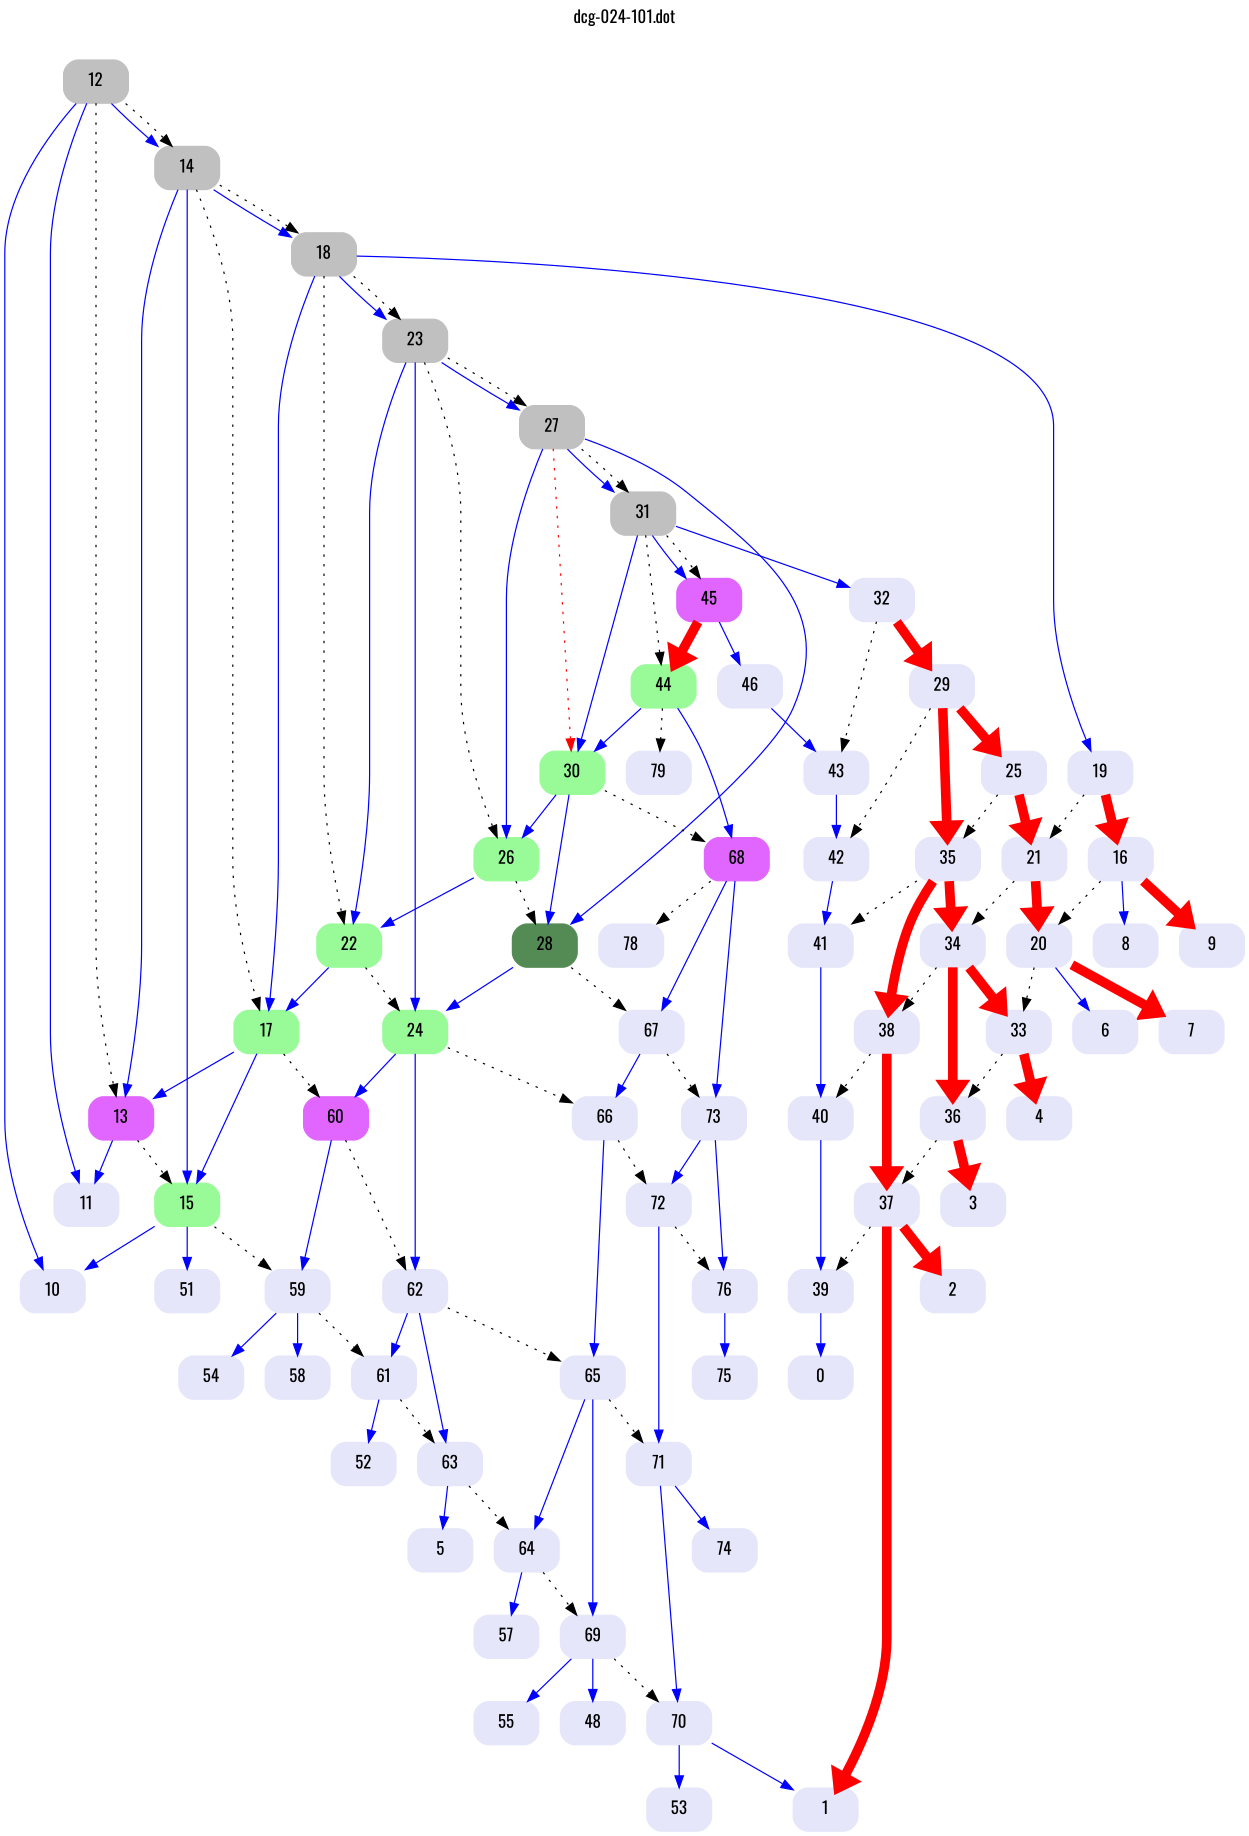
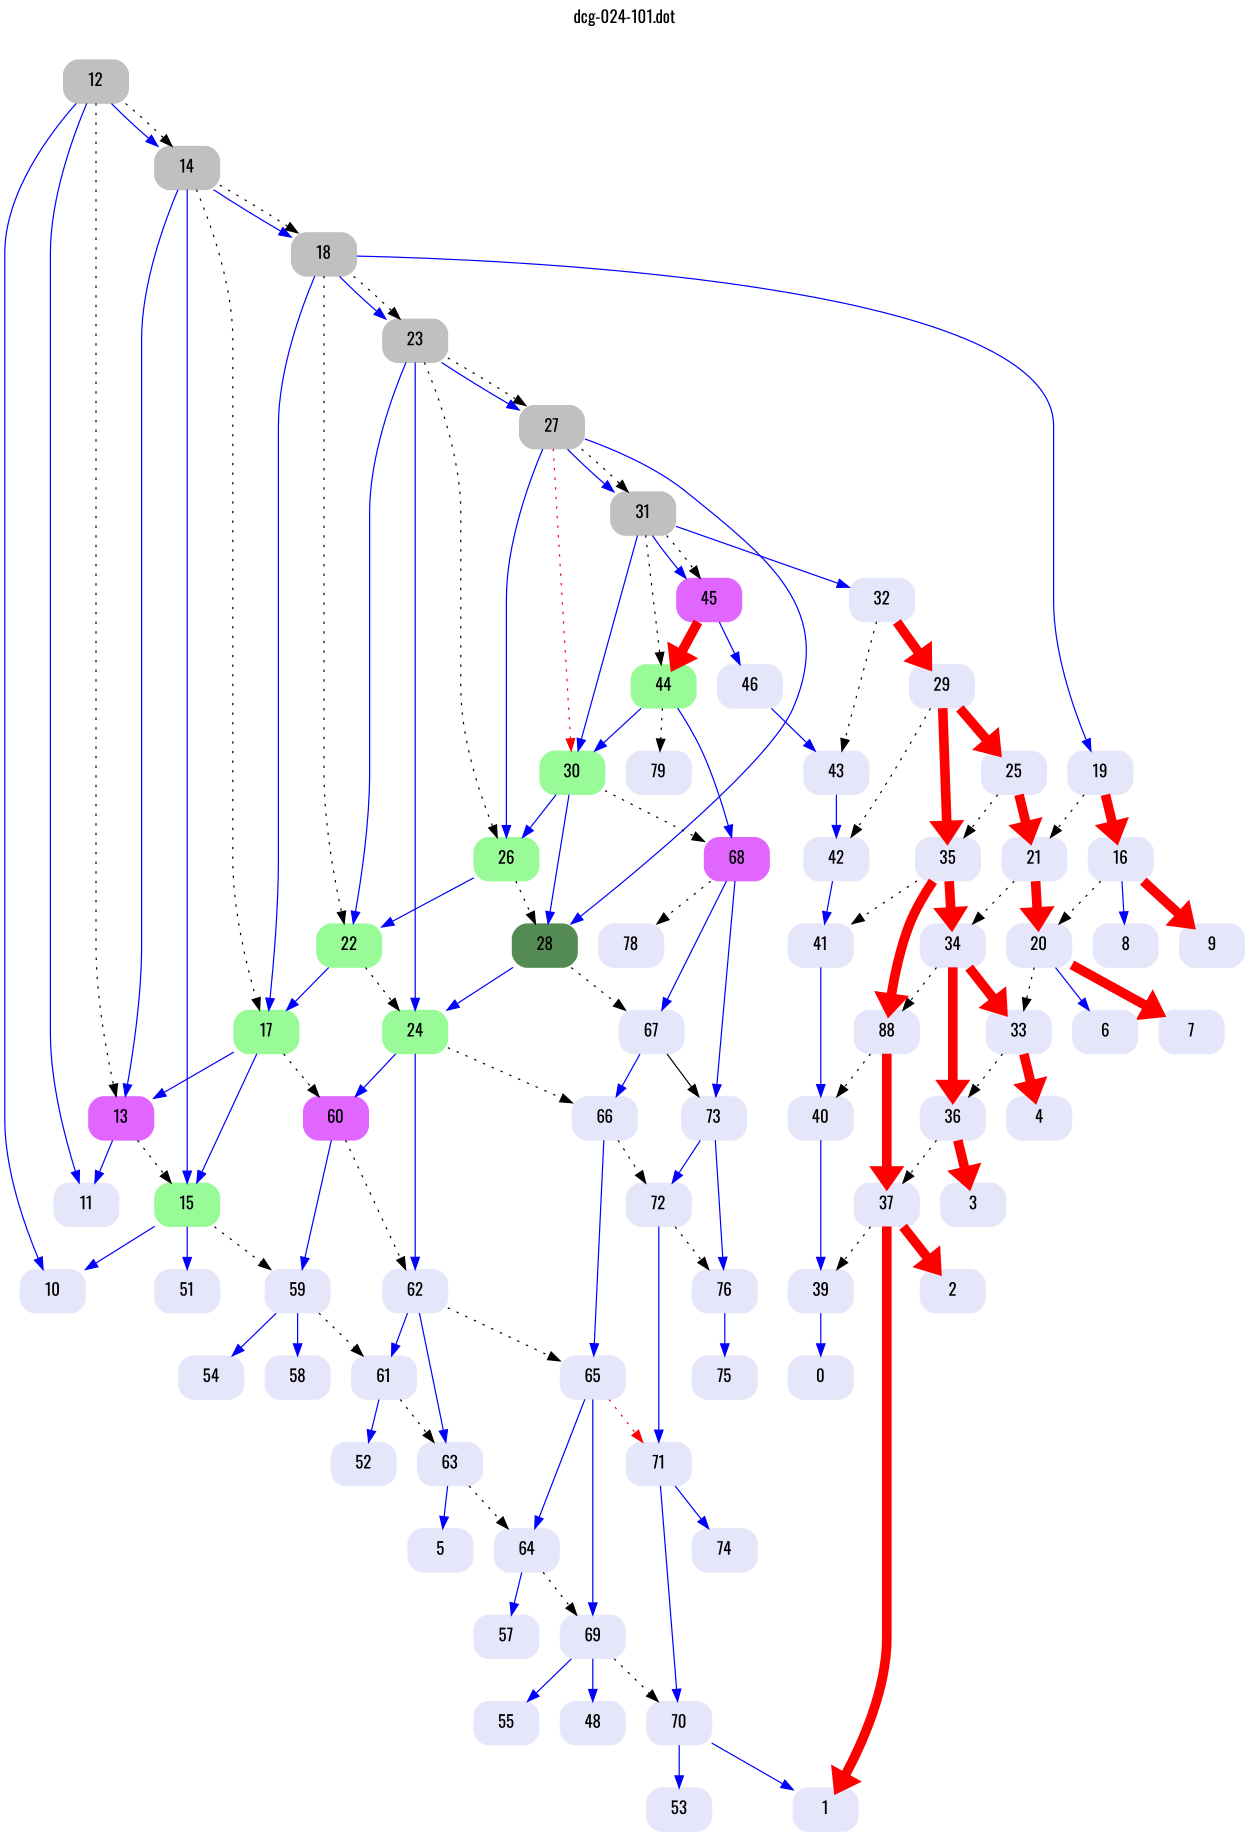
(887, 1032) -> (887, 1032)
(679, 1070) -> (679, 1070)
(622, 1416) -> (622, 1416)
